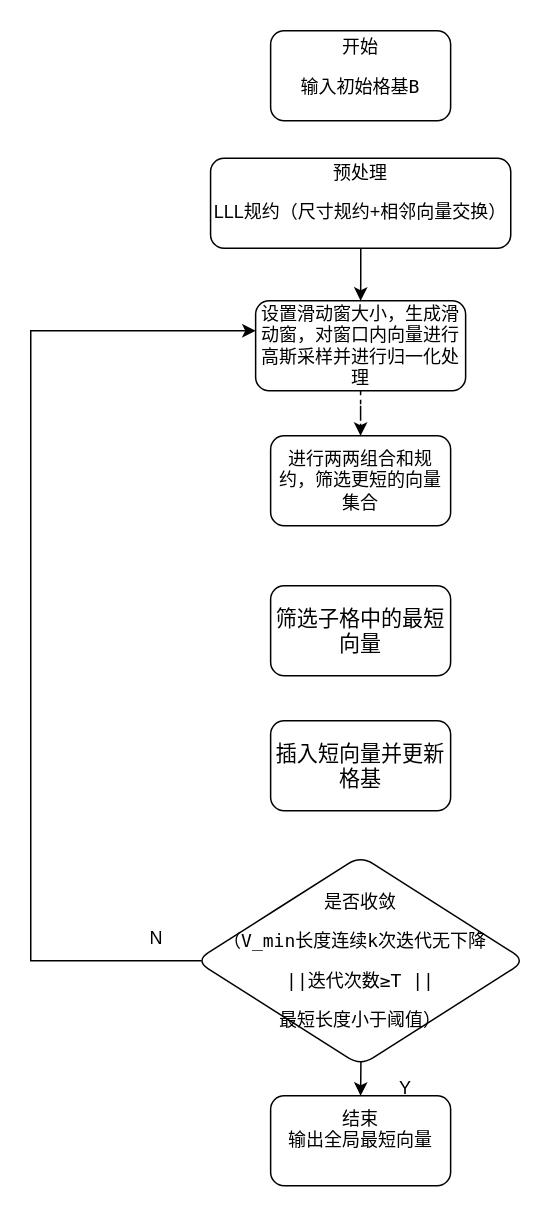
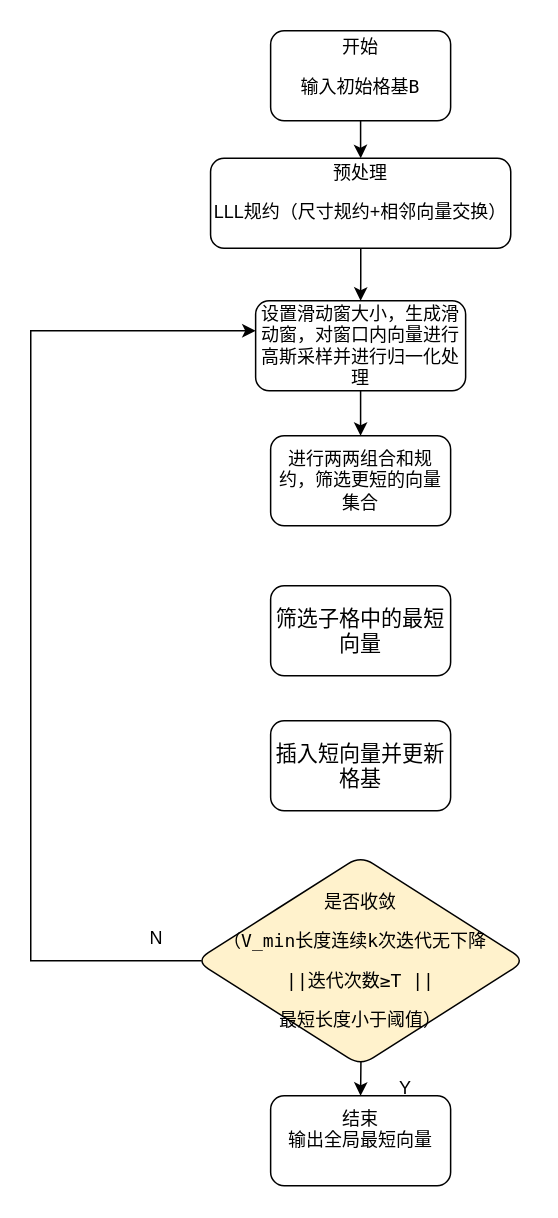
none -> (361, 137)
(361, 400) -> (361, 400)
(361, 961) -> (361, 961)
